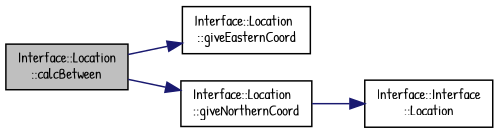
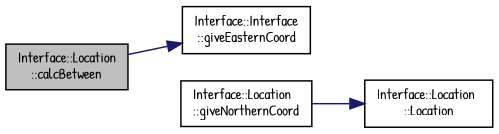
(246, 30) -> (246, 30)
(147, 83) -> none
(429, 104) -> (429, 104)
